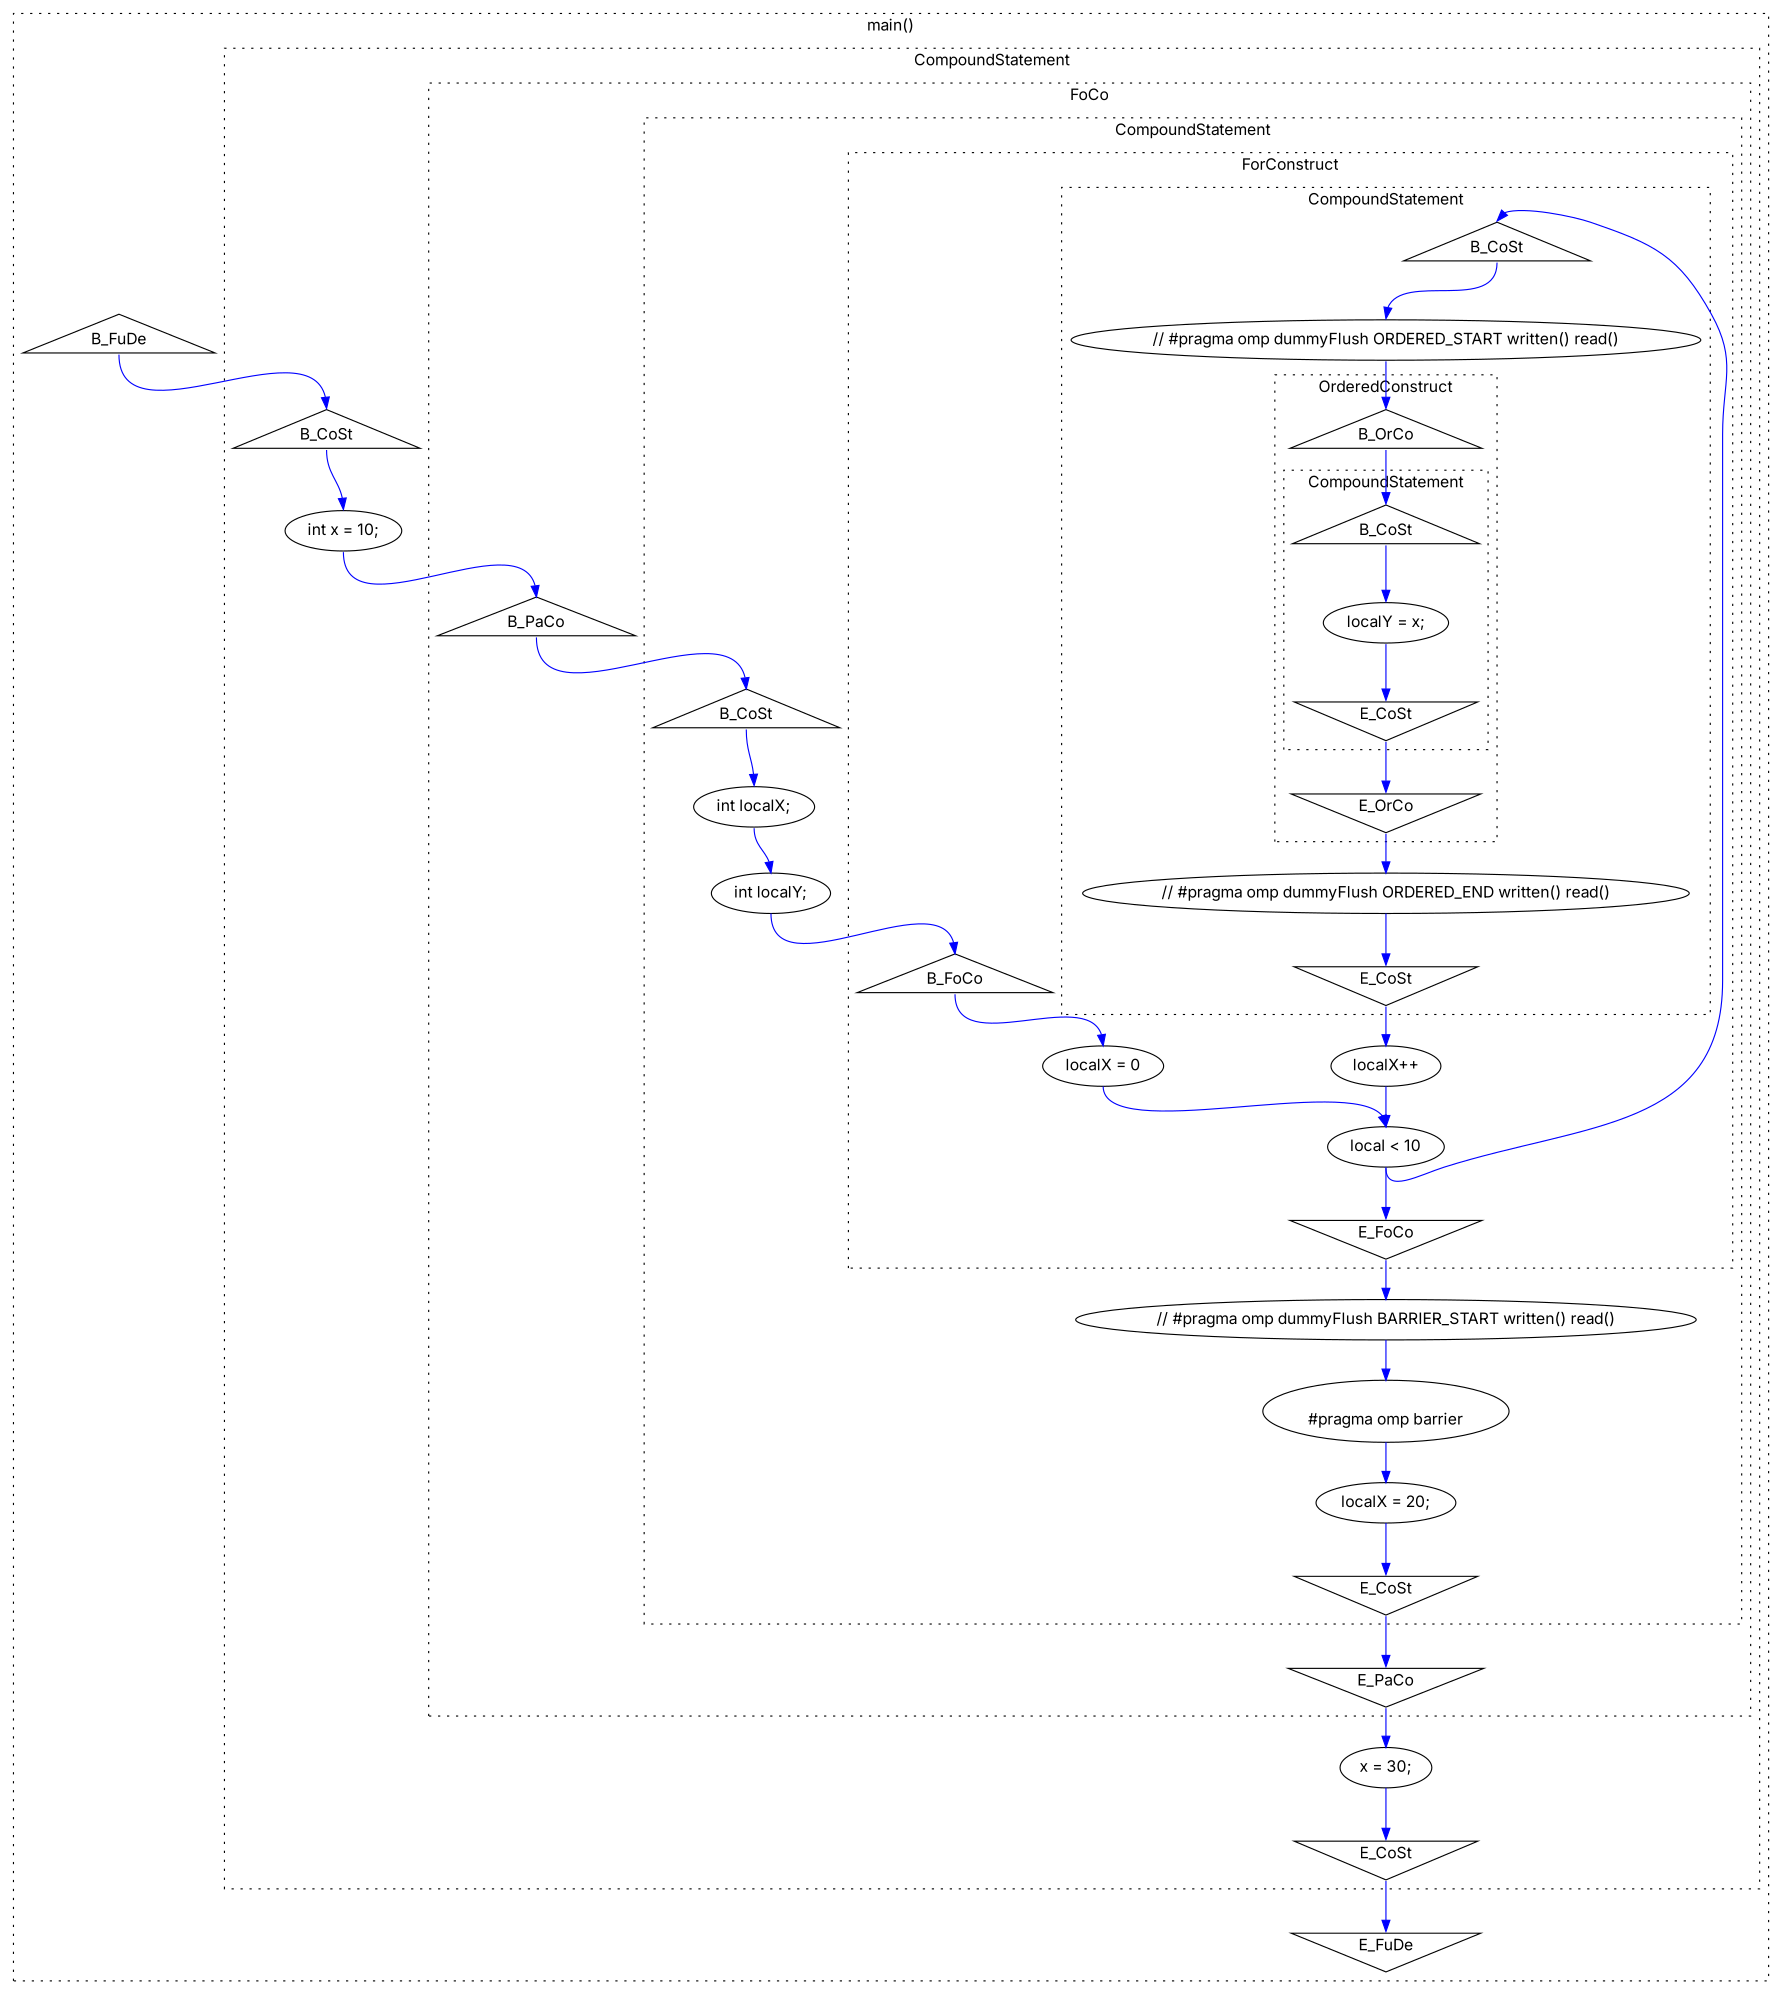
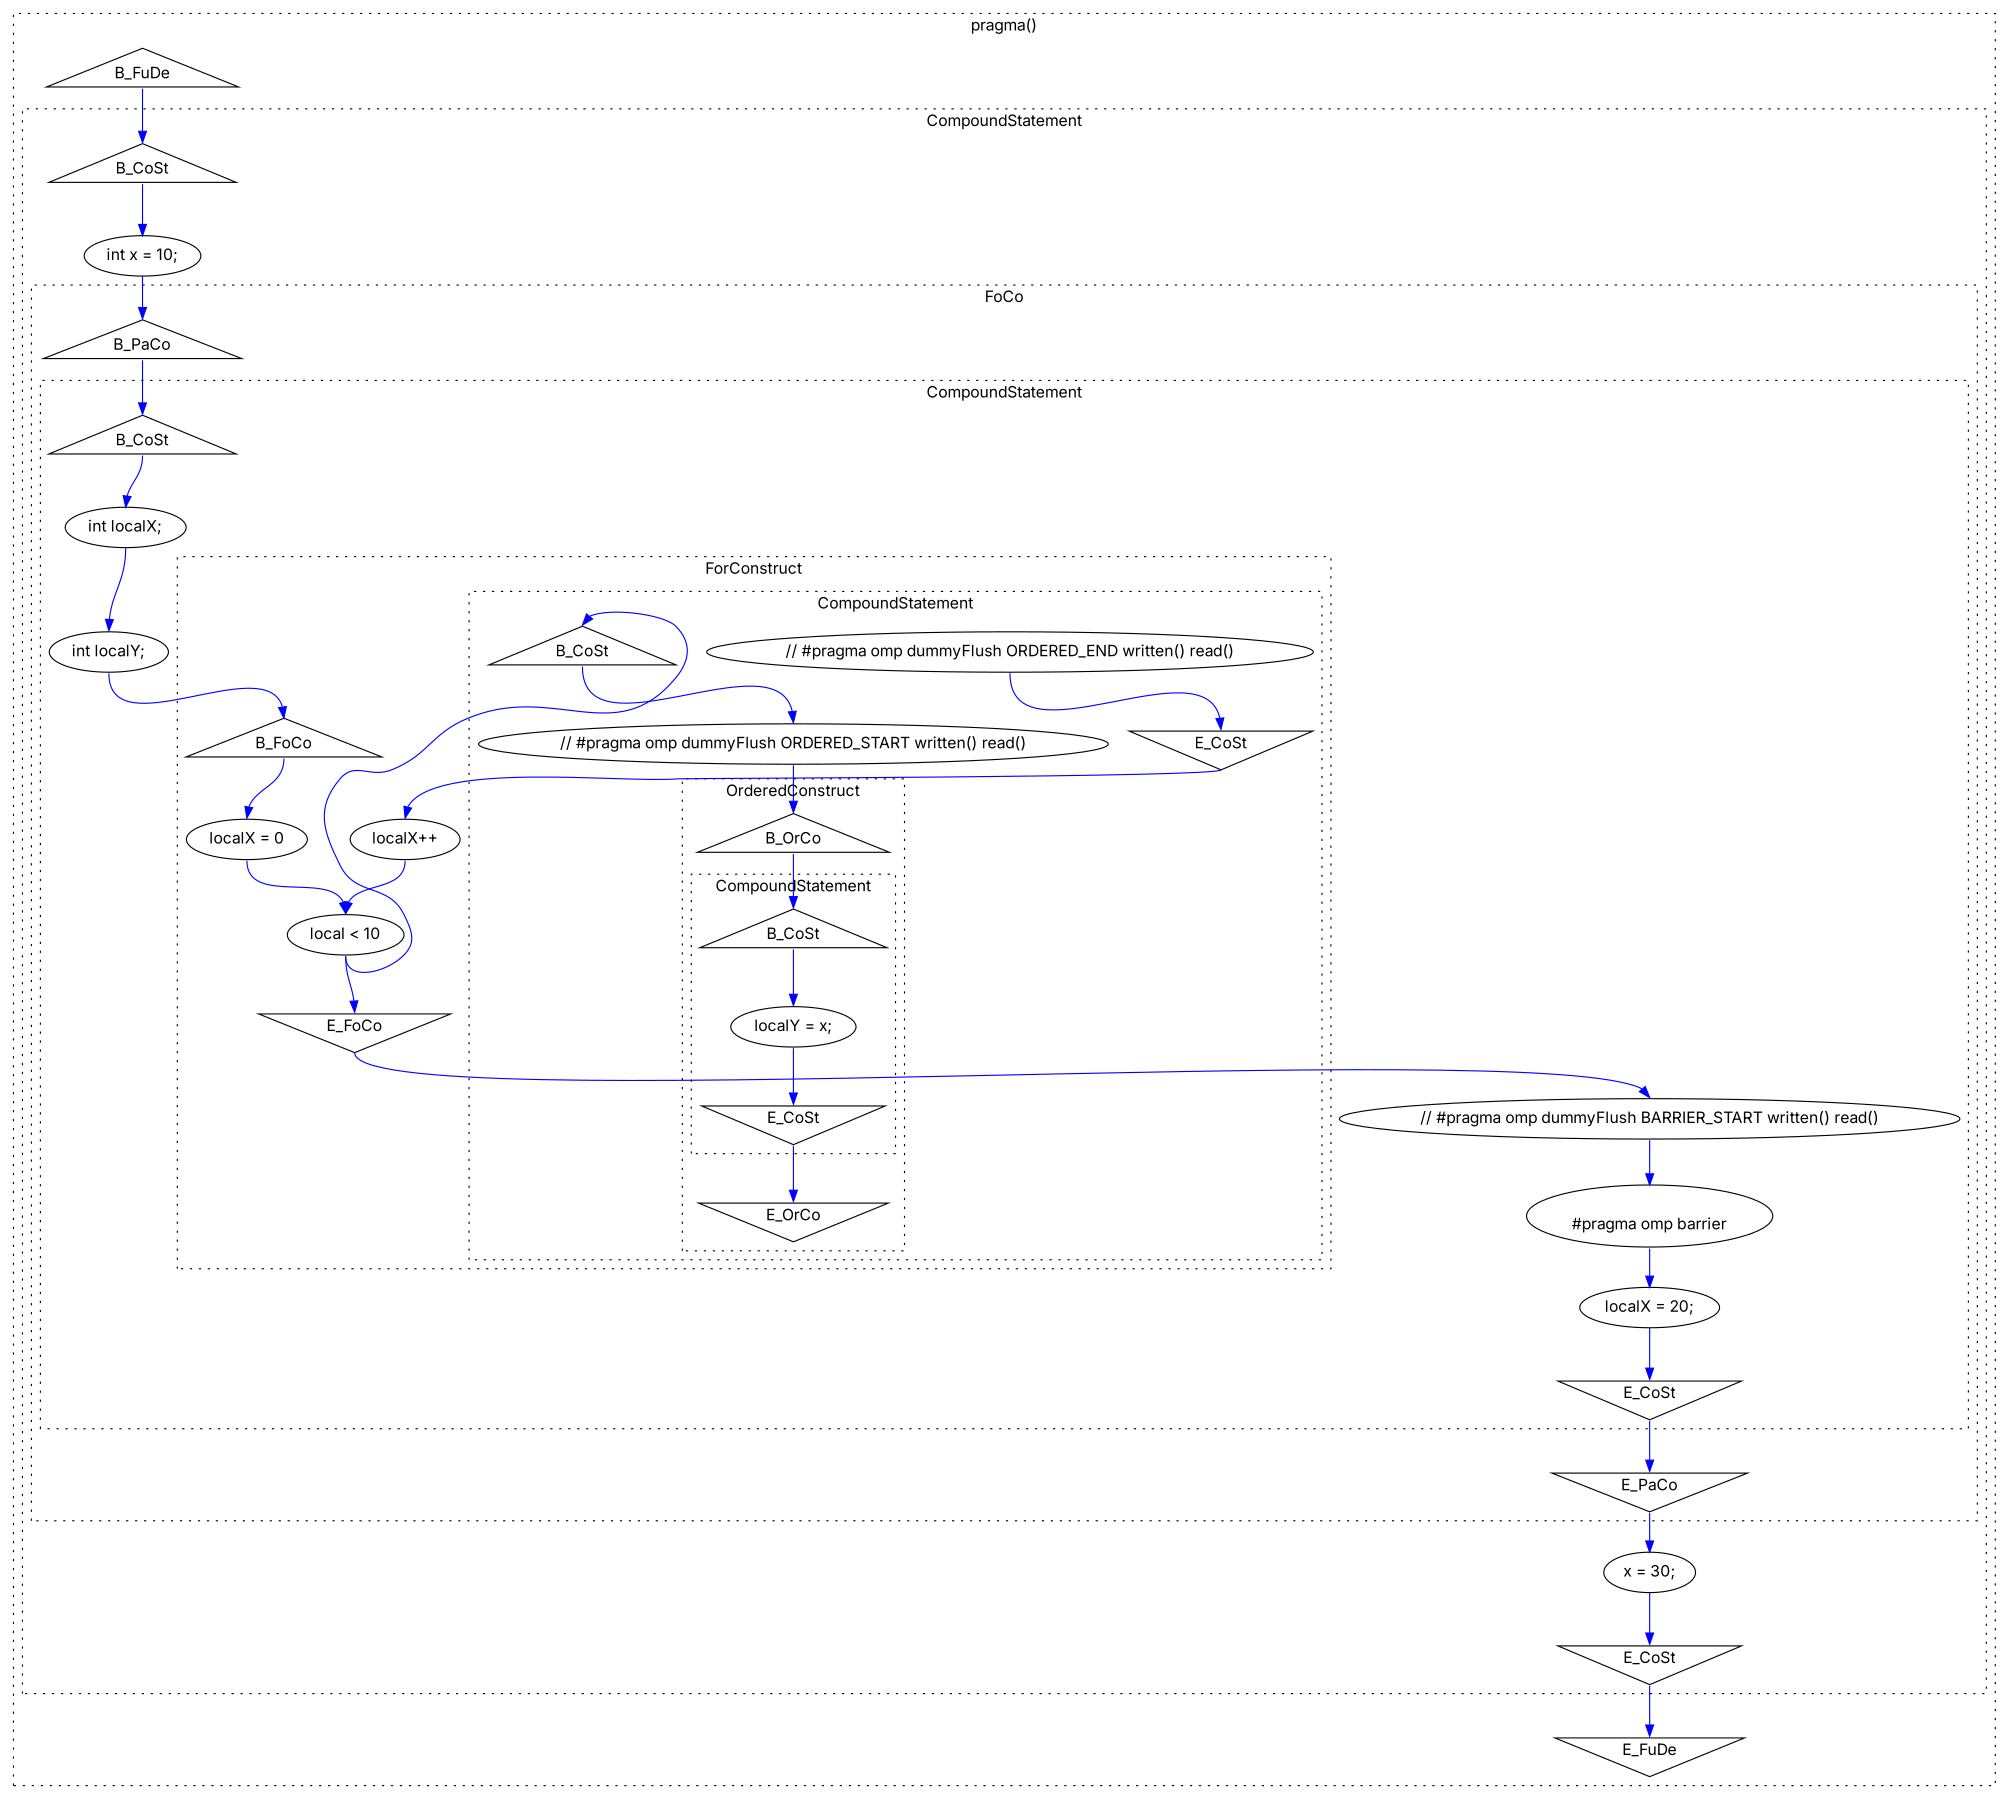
(891, 26) -> (1004, 26)
(1386, 848) -> none
